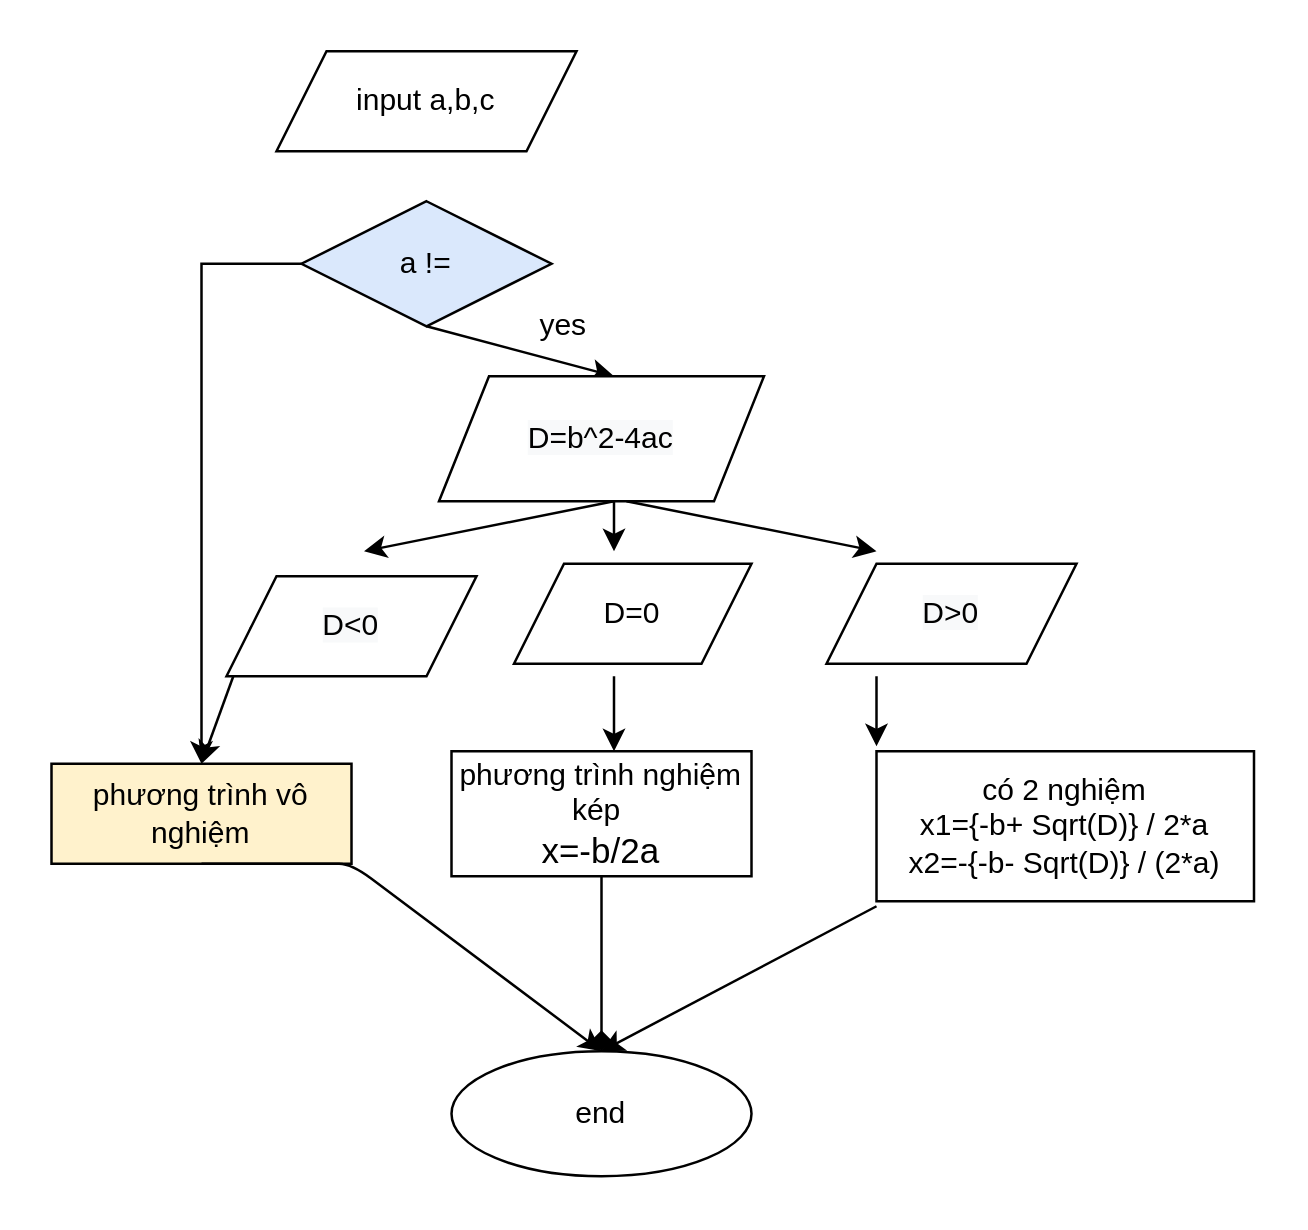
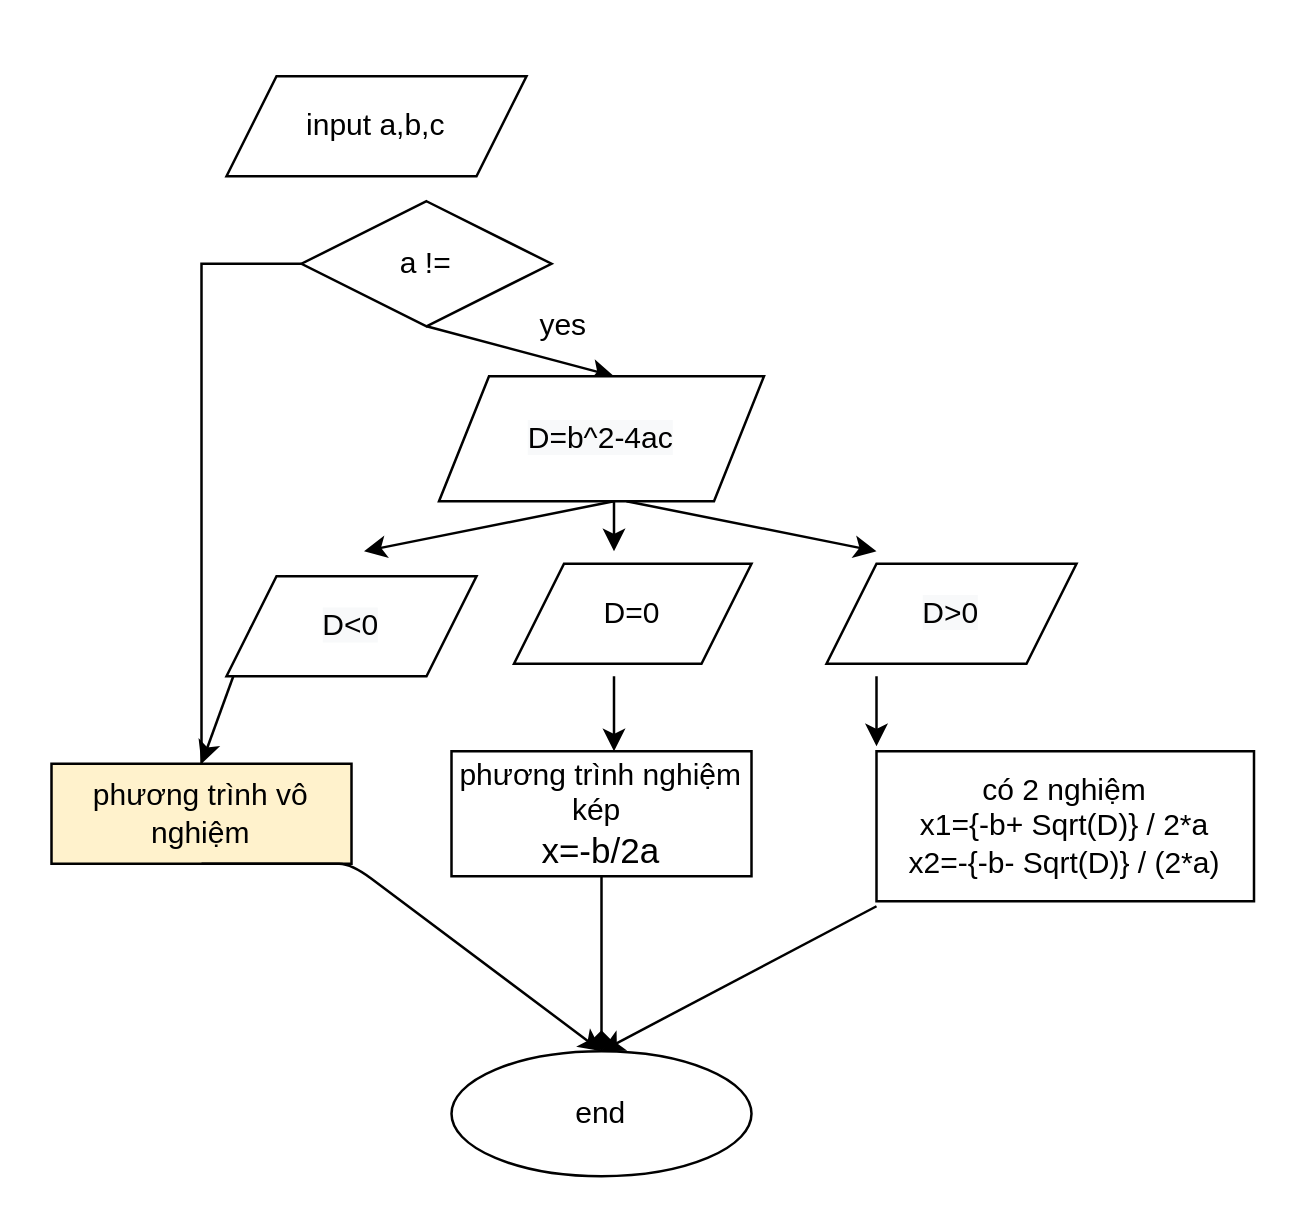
(426, 101) -> (376, 126)
(426, 264) -> (426, 264)
(201, 746) -> (201, 752)
